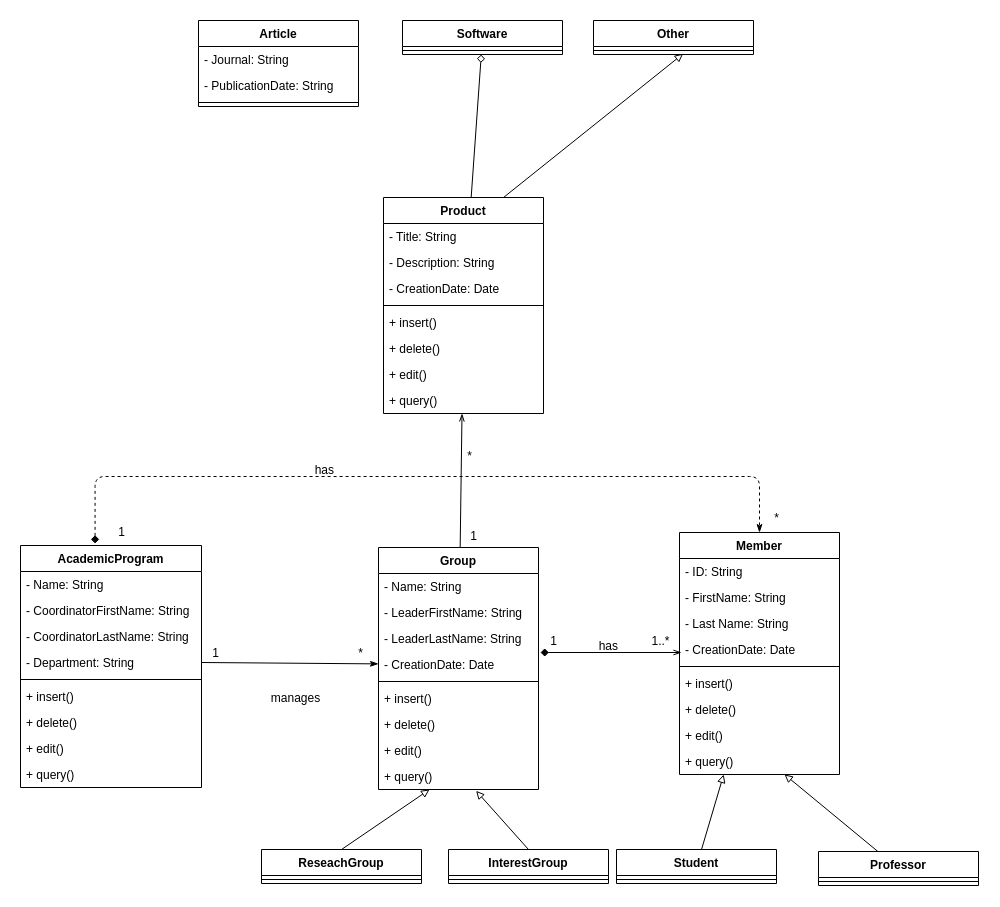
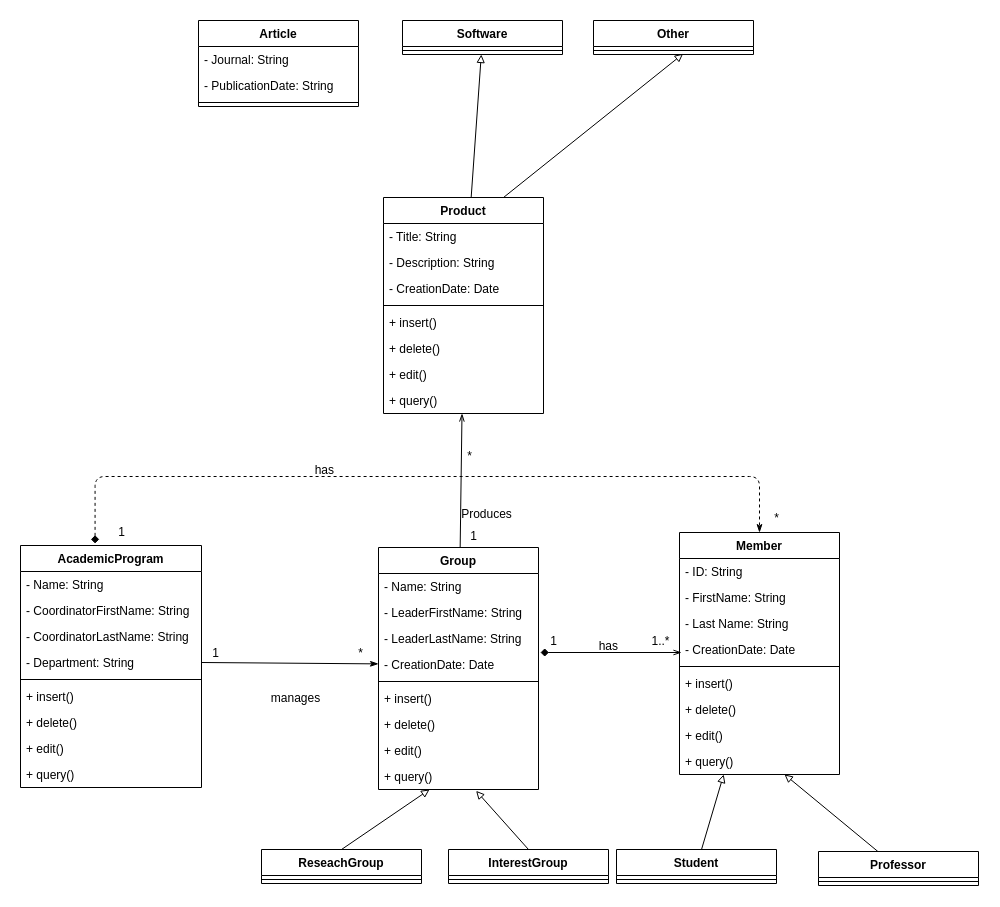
(481, 63) -> (481, 64)
none -> (487, 515)
